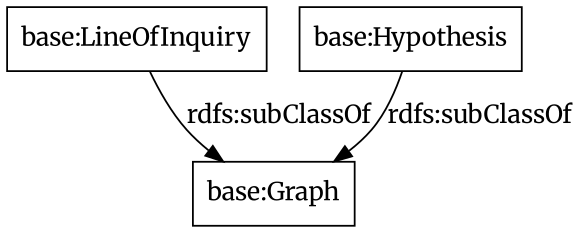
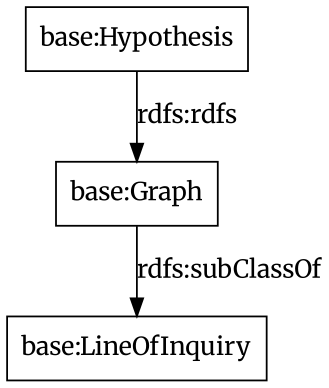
(175, 115) -> (137, 262)
(480, 116) -> (188, 116)
